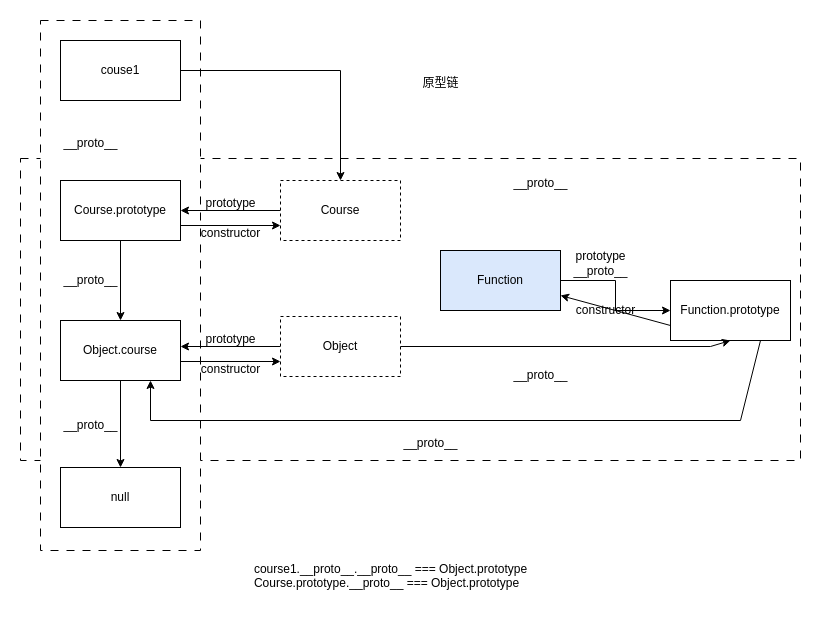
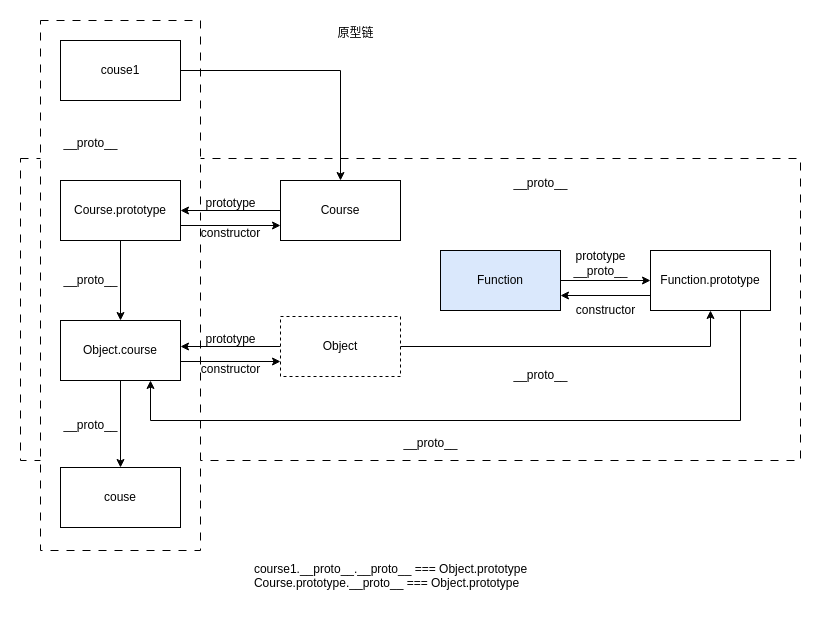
(441, 84) -> (356, 34)
(341, 211) -> (341, 211)
(731, 311) -> (711, 281)
(121, 498) -> (121, 498)
